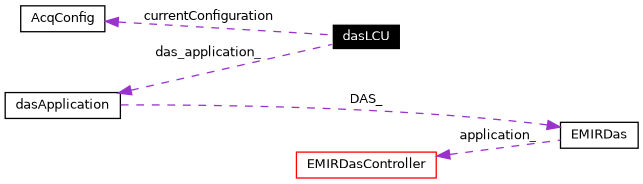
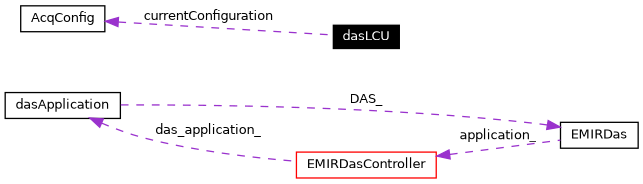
(231, 67) -> (197, 149)
